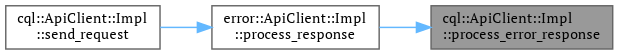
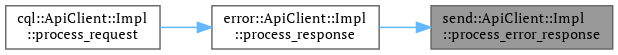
(83, 27) -> (83, 27)
(522, 27) -> (522, 27)
